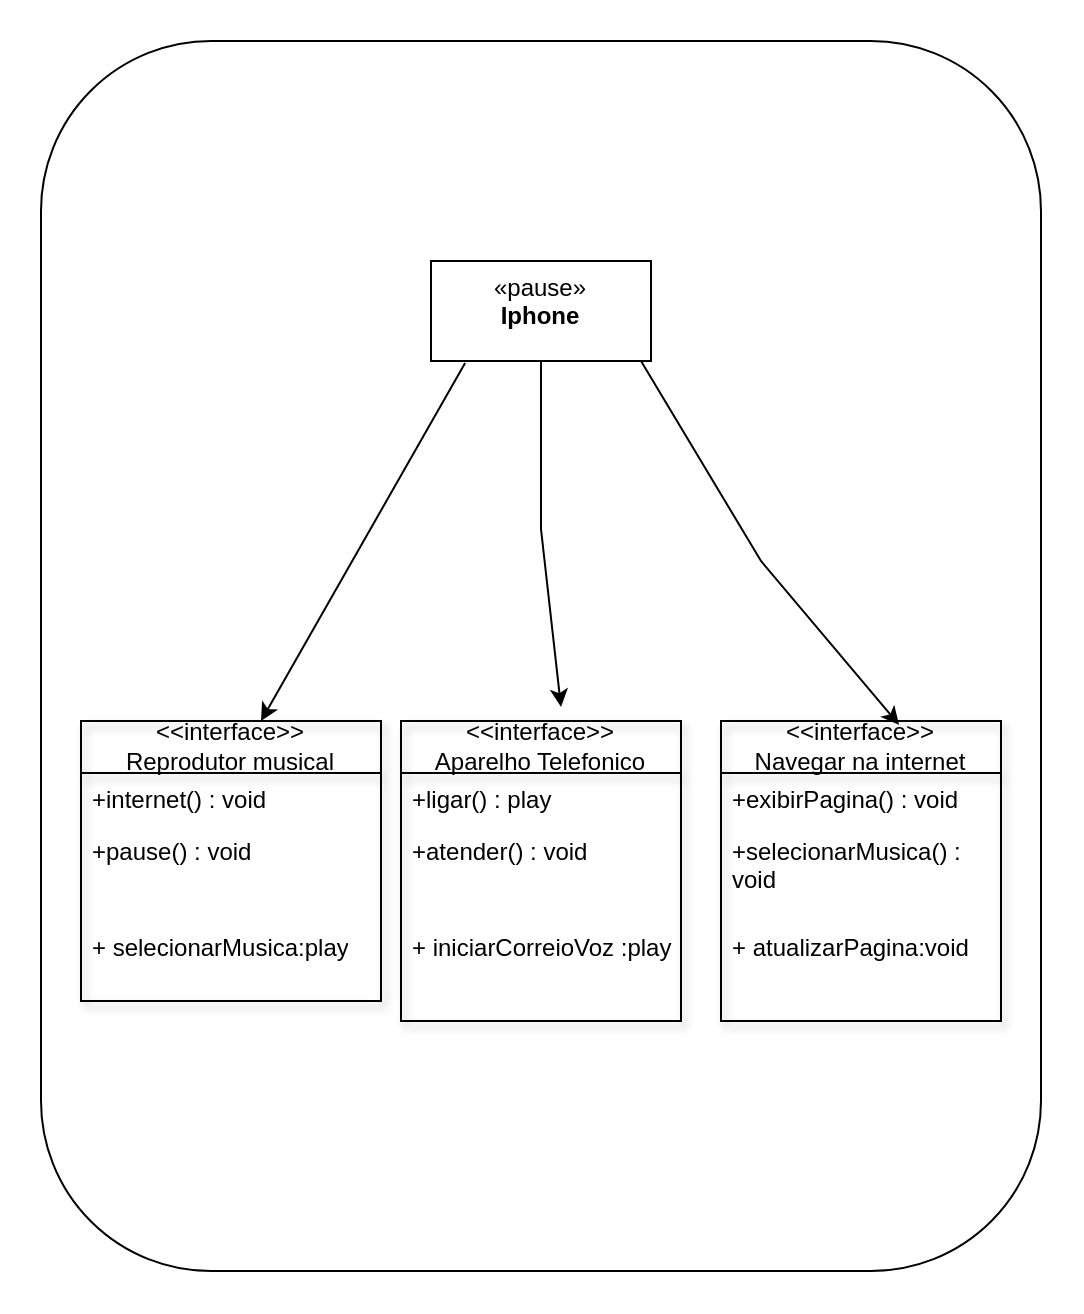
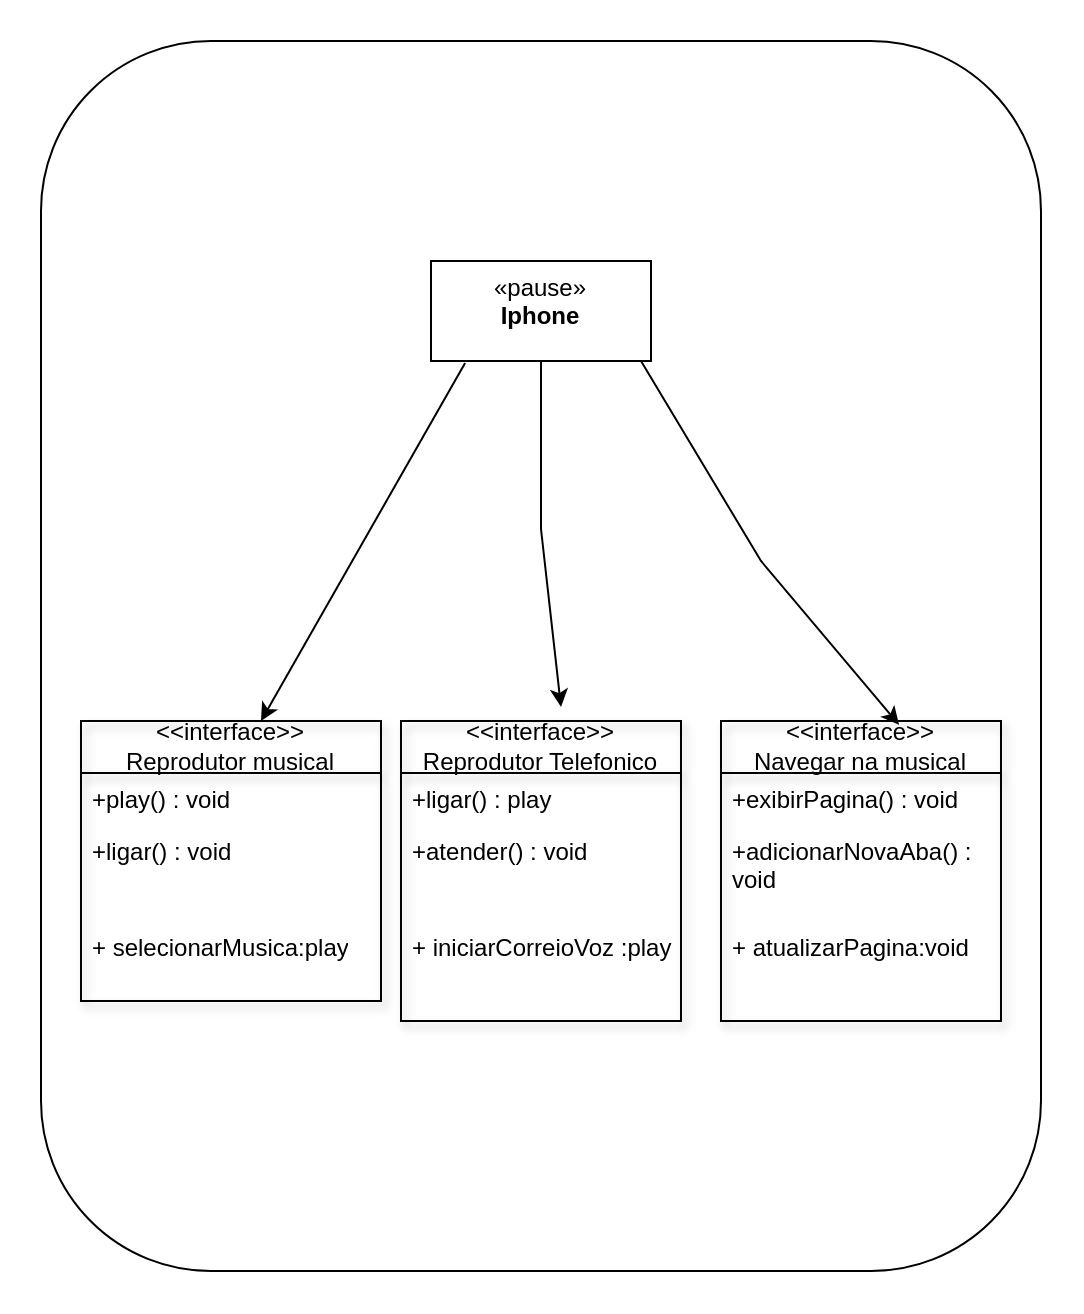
(541, 747) -> (541, 747)
(861, 747) -> (861, 747)
(198, 801) -> (171, 801)
(181, 853) -> (175, 853)
(863, 868) -> (863, 868)
